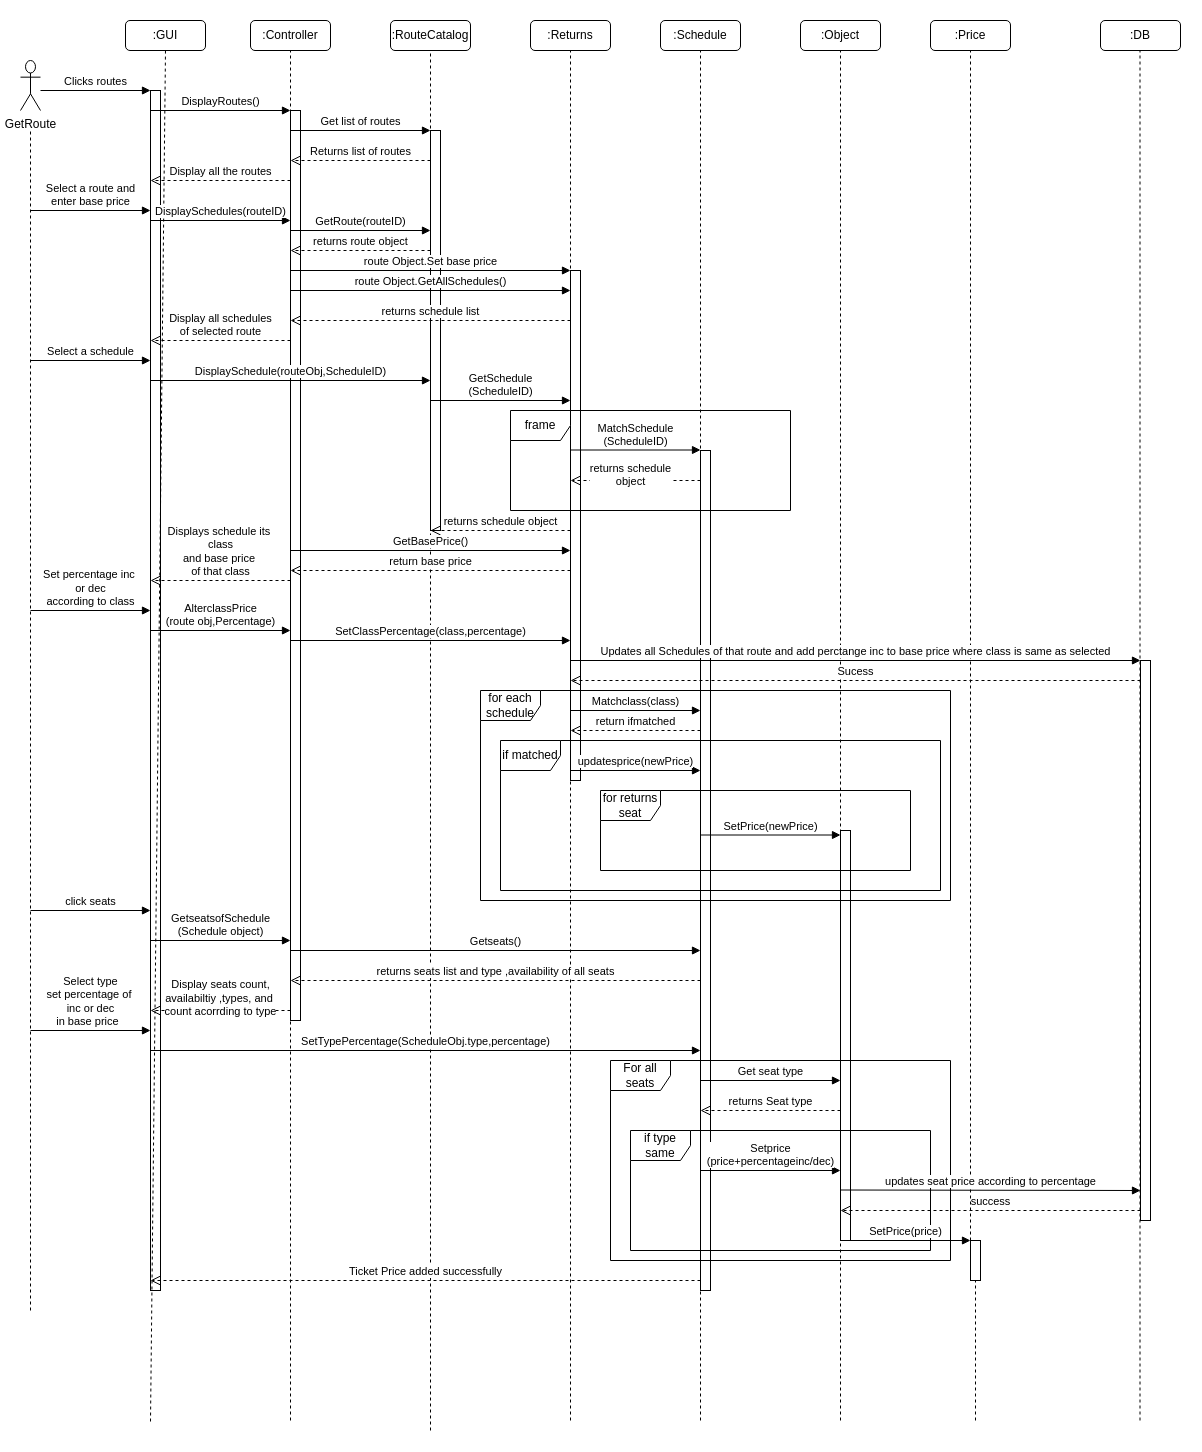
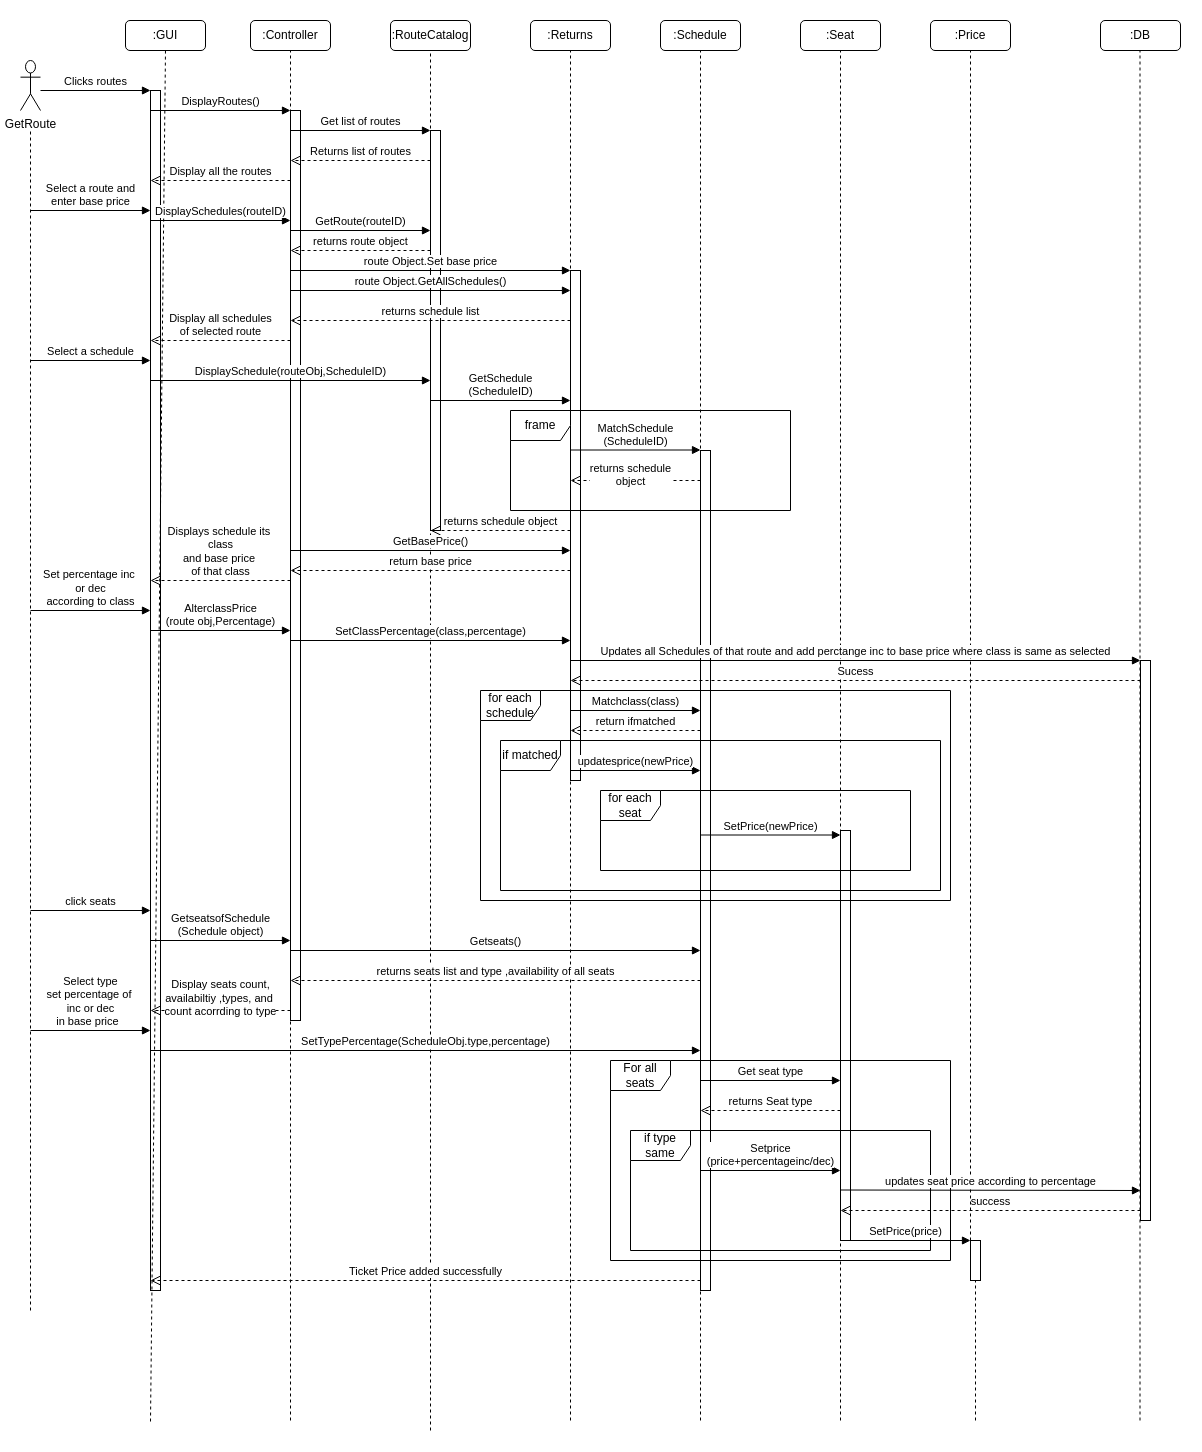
(841, 36) -> (841, 36)
(631, 806) -> (631, 806)
